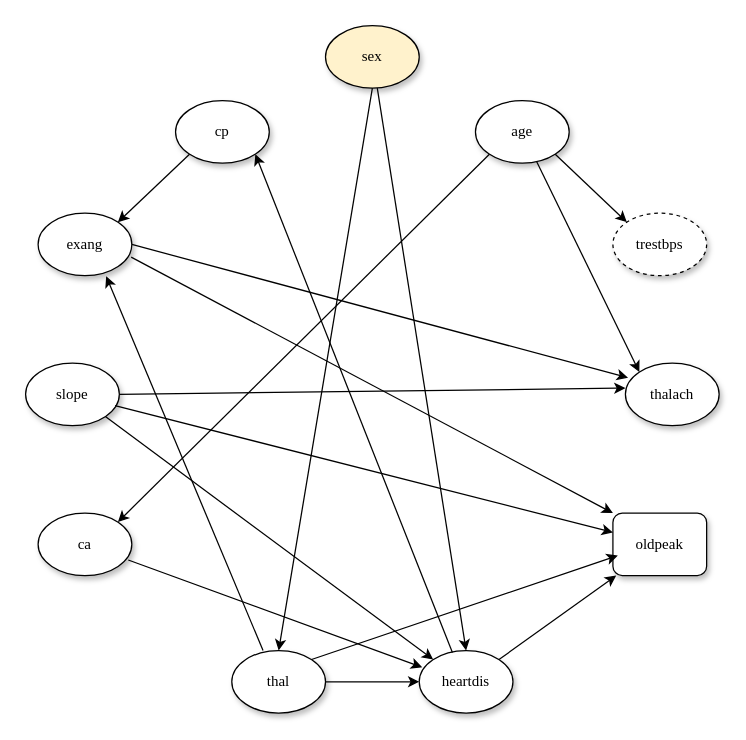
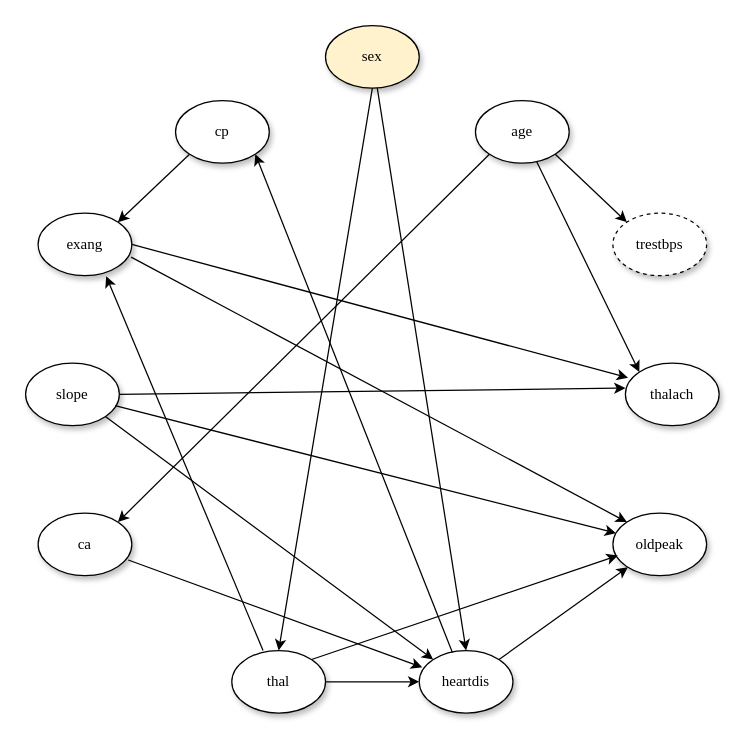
(660, 544) -> (660, 544)
